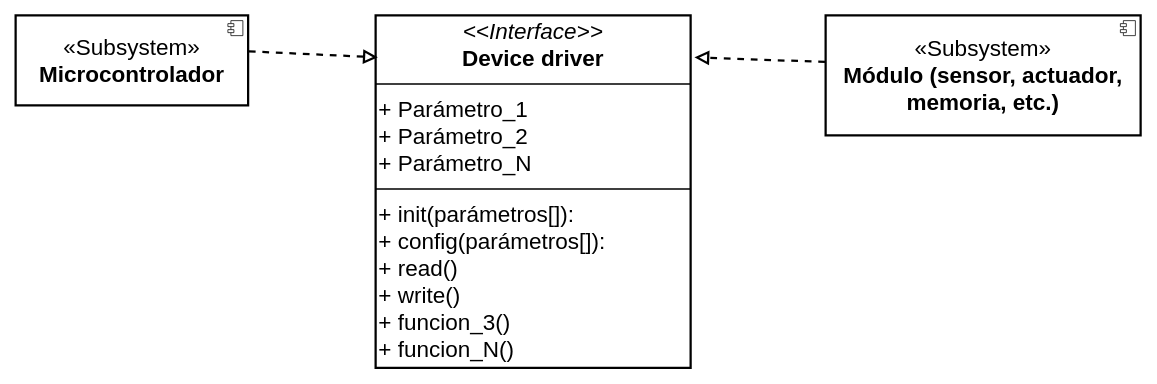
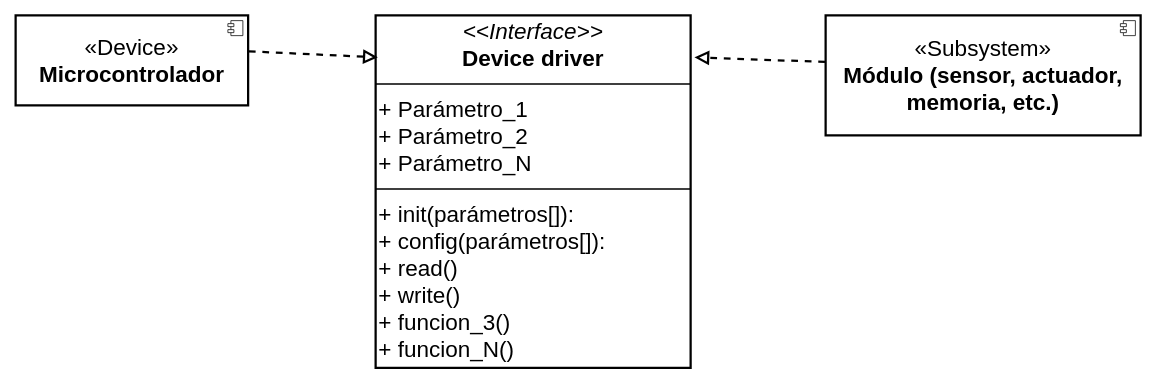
(132, 60) -> (132, 60)
